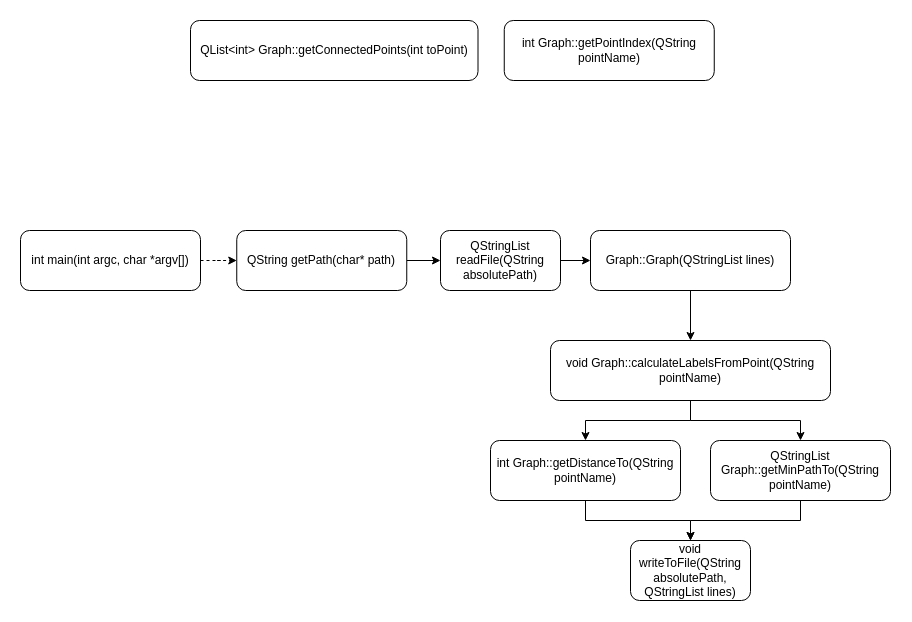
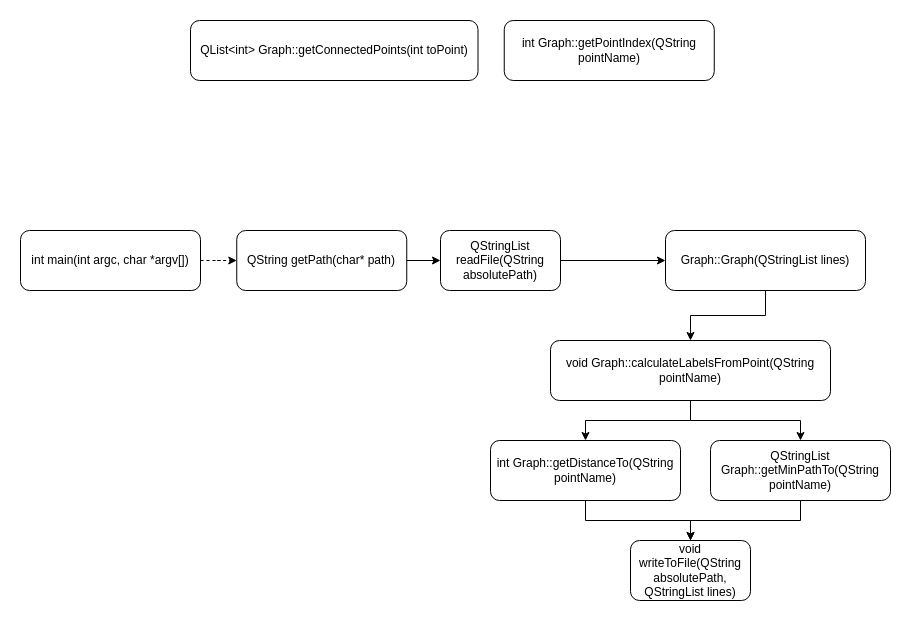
(691, 261) -> (766, 261)
